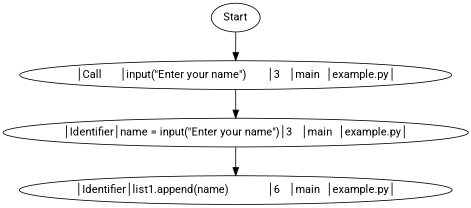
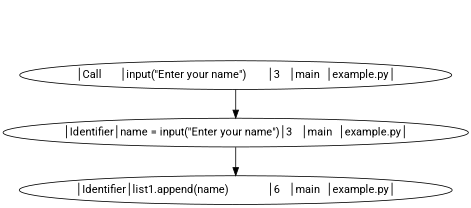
(236, 18) -> none
